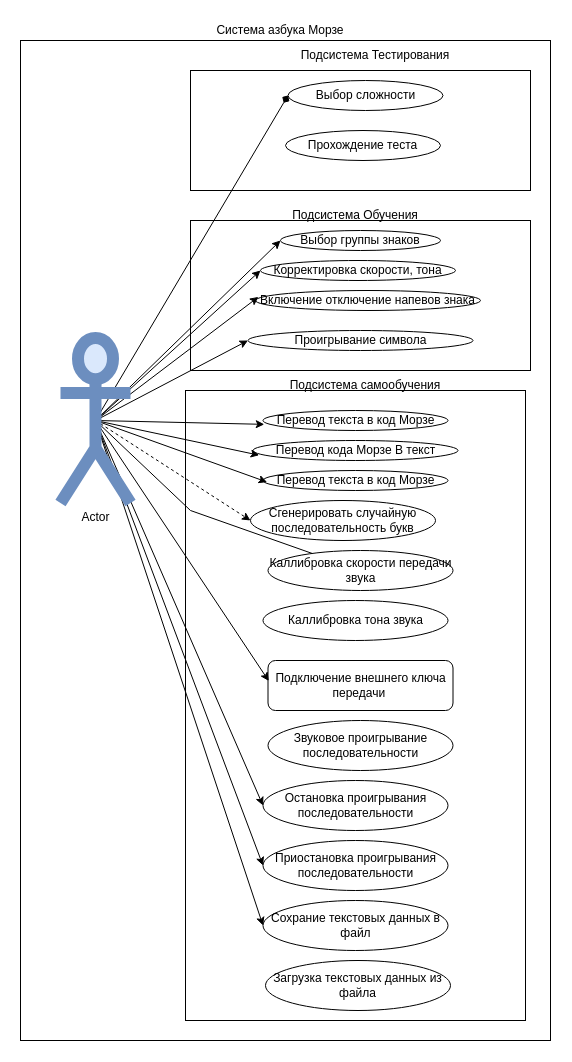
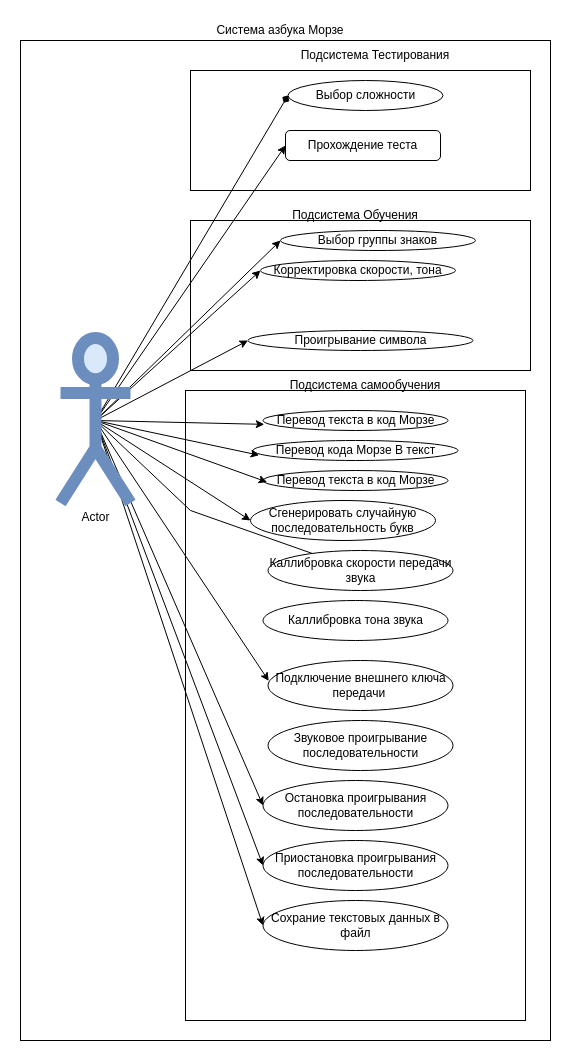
(363, 146) -> (363, 146)
(361, 241) -> (378, 241)
none -> (200, 270)
(368, 301) -> none
(192, 347) -> none
(173, 470) -> (173, 470)
(361, 686) -> (361, 686)
(358, 986) -> none
